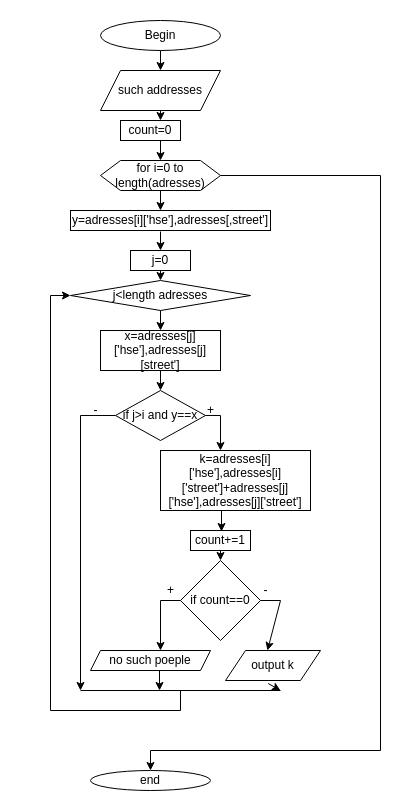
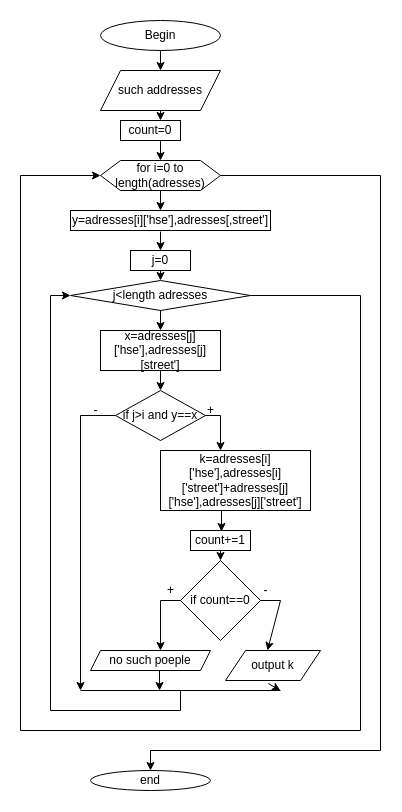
none -> (150, 731)
